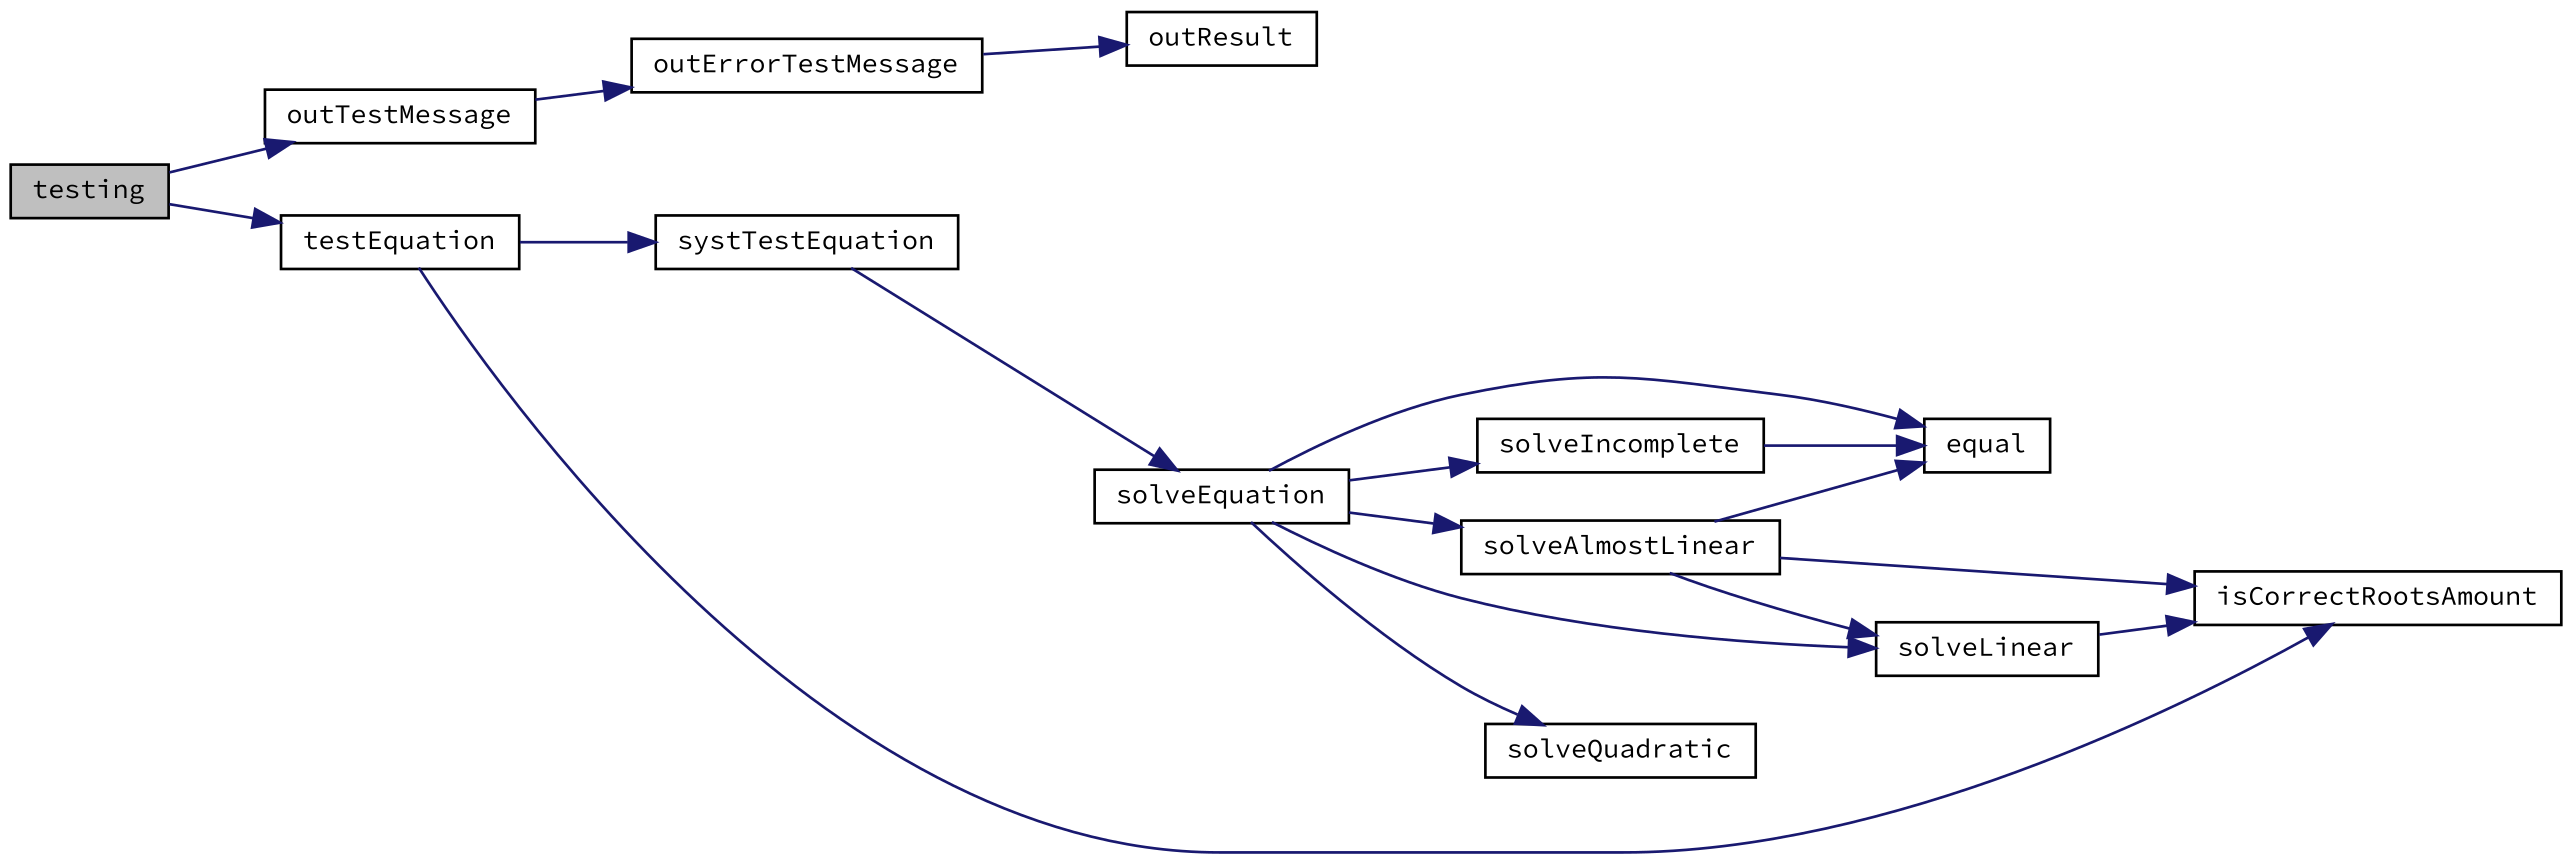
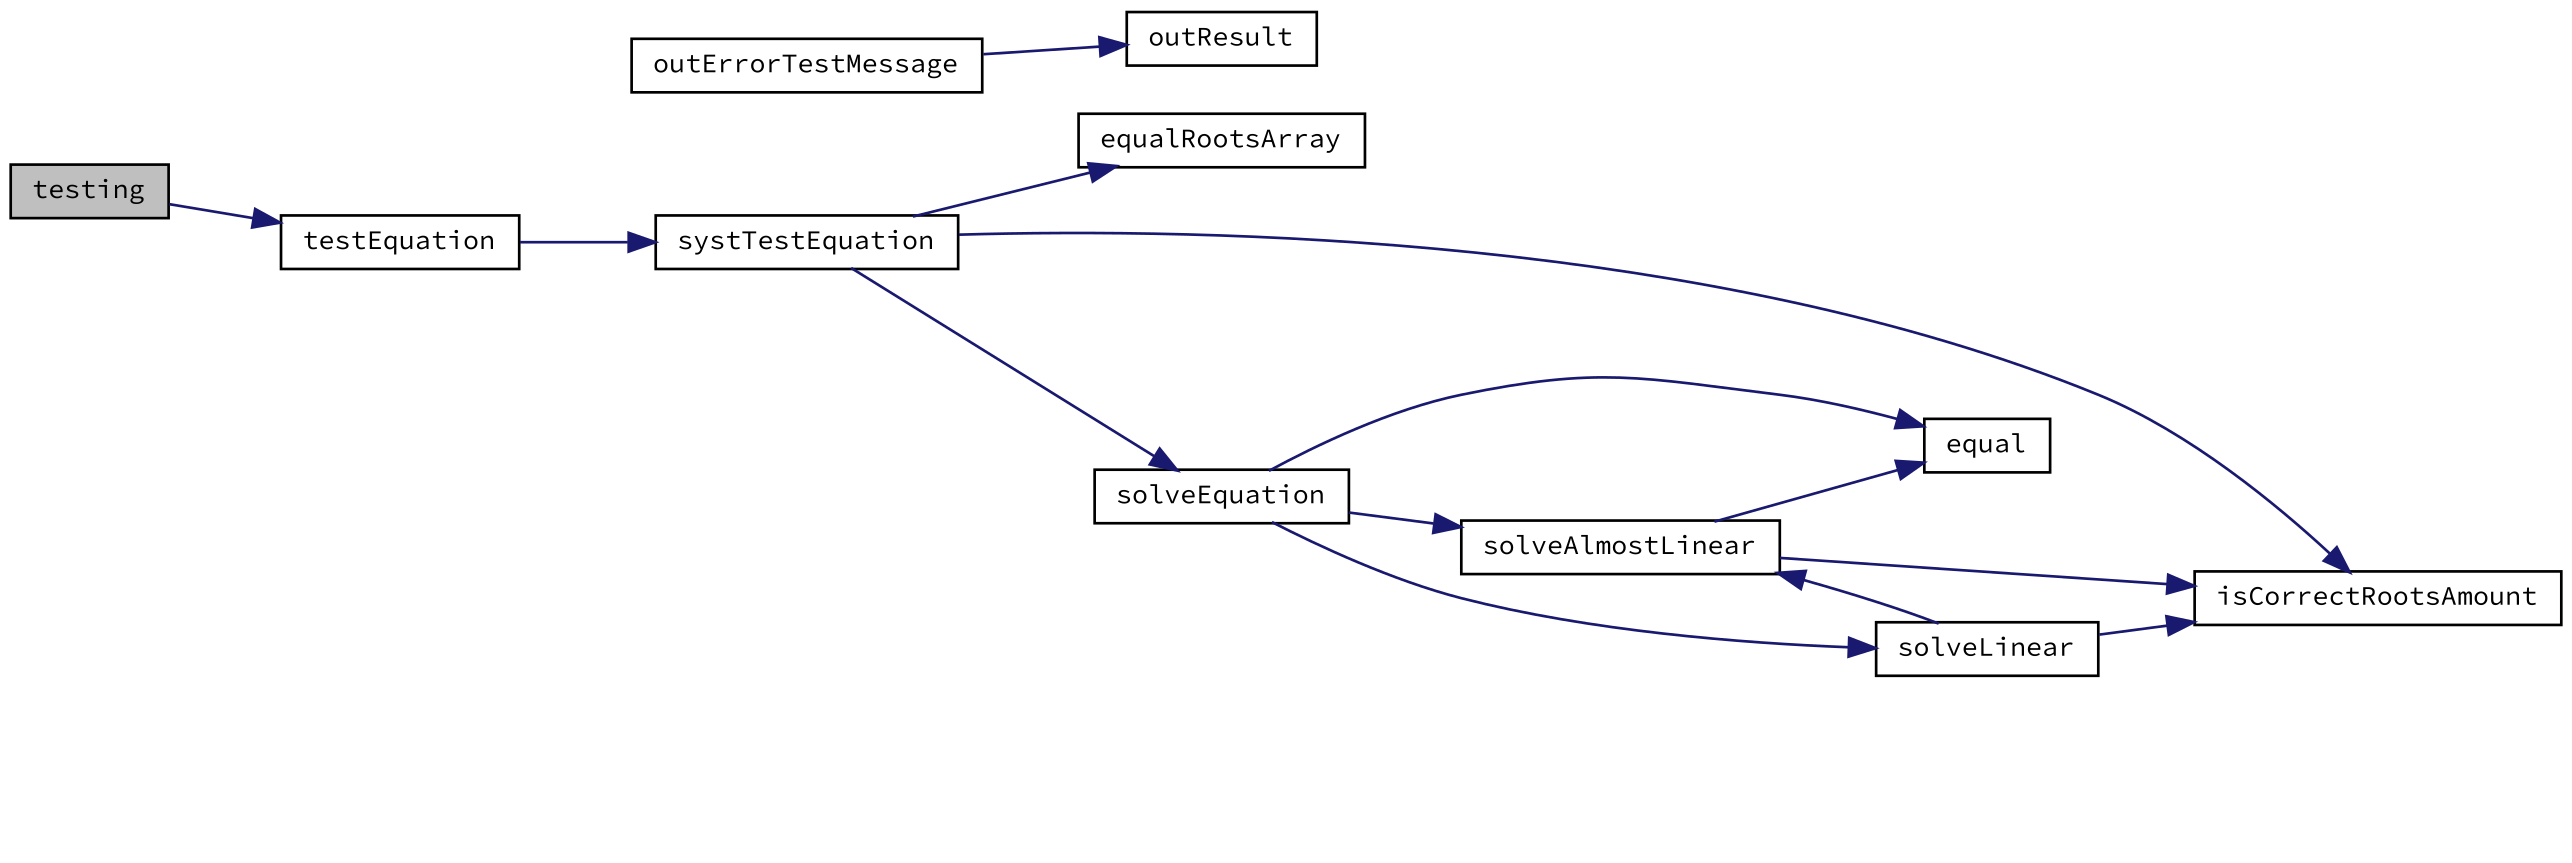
(400, 116) -> none
none -> (1222, 141)
(1621, 446) -> none
(1759, 603) -> (1872, 600)
(1621, 751) -> none
(1270, 852) -> (1676, 281)
